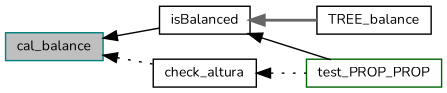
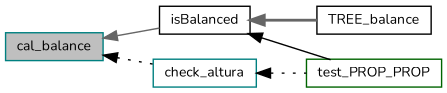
(138, 32) -> (138, 32)
(205, 73) -> (205, 73)
